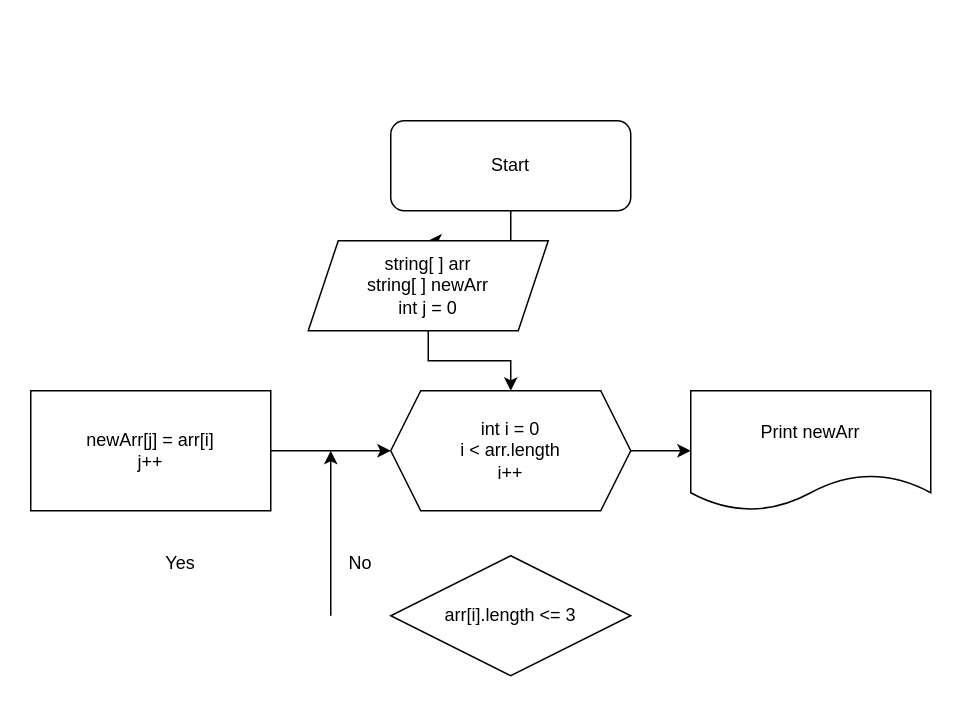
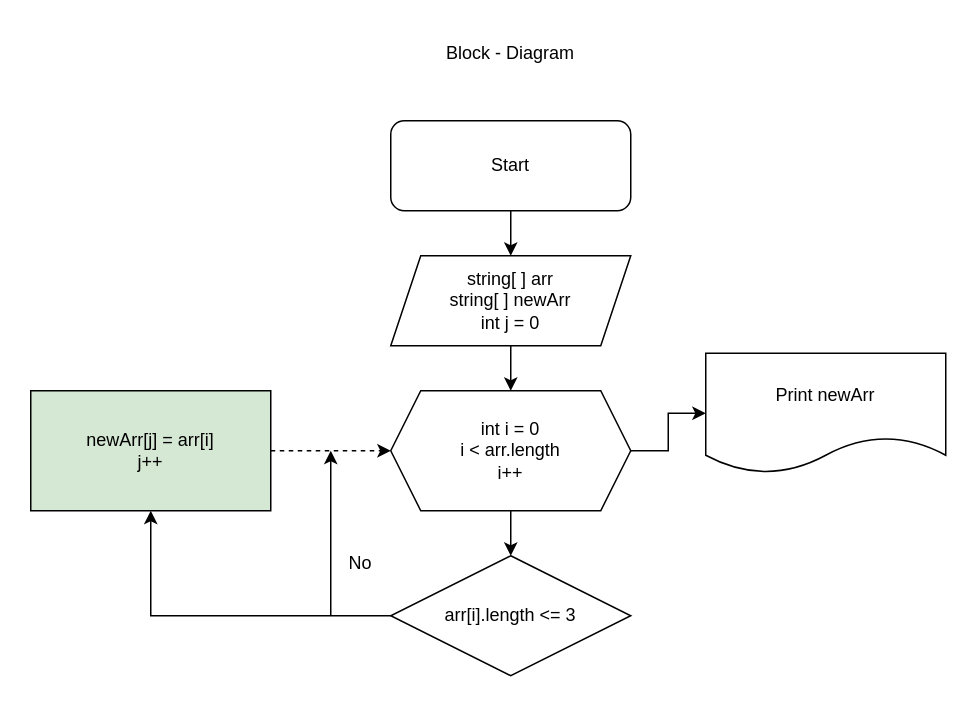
none -> (511, 53)
(428, 286) -> (511, 301)
(151, 451) -> (151, 451)
(326, 451) -> (326, 451)
(811, 451) -> (826, 413)
none -> (511, 539)
(181, 563) -> none
none -> (224, 616)
